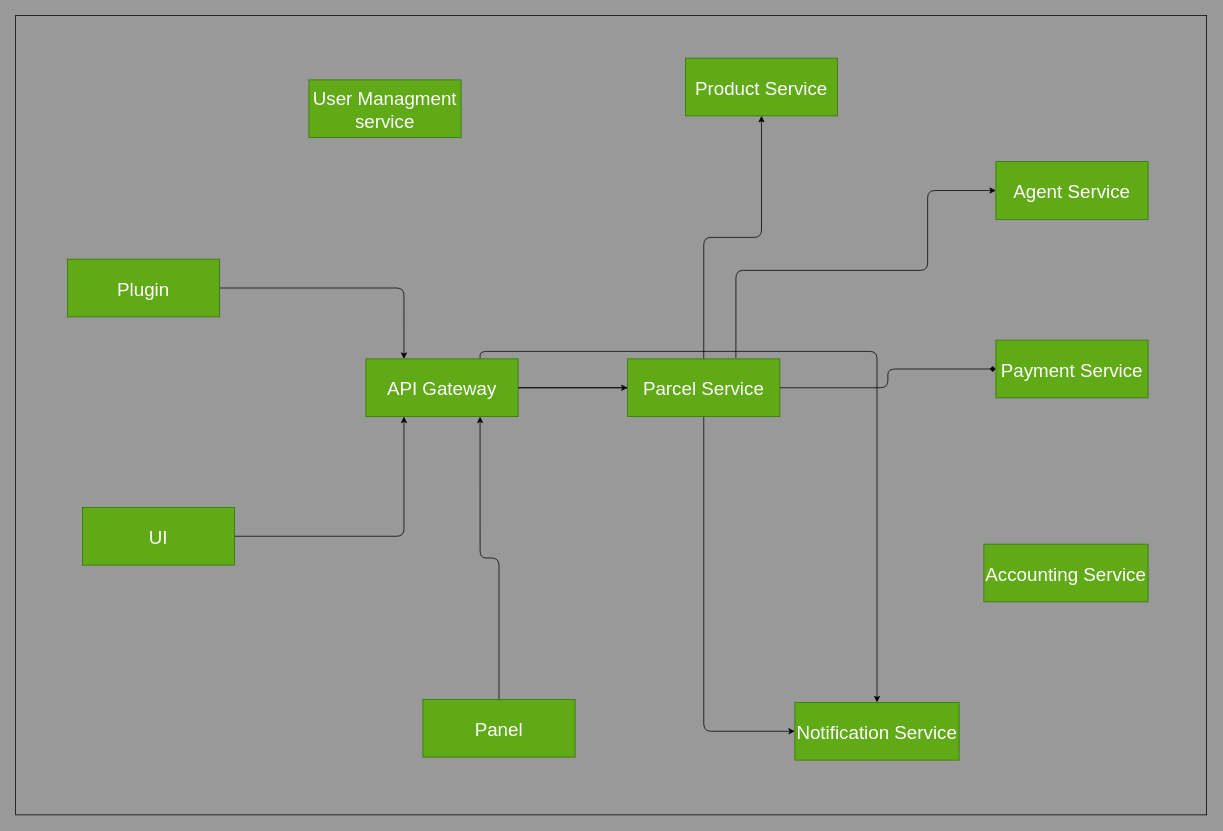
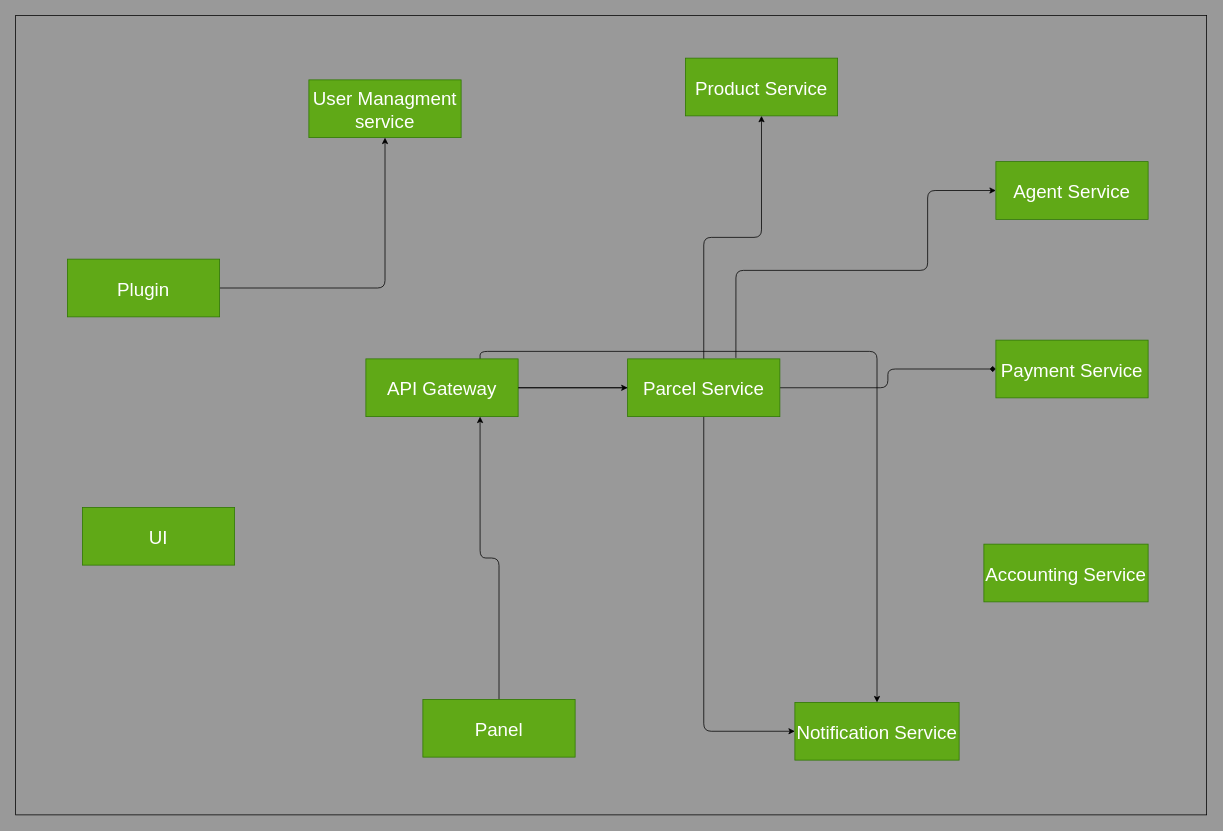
(402, 290) -> (384, 285)
(321, 536) -> none
